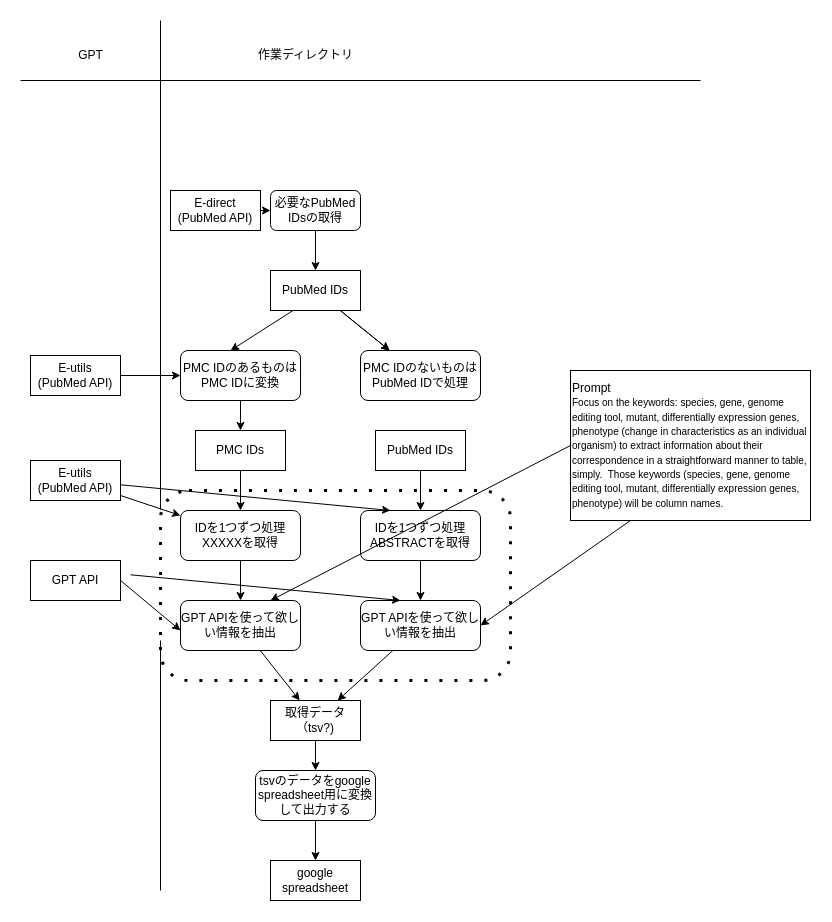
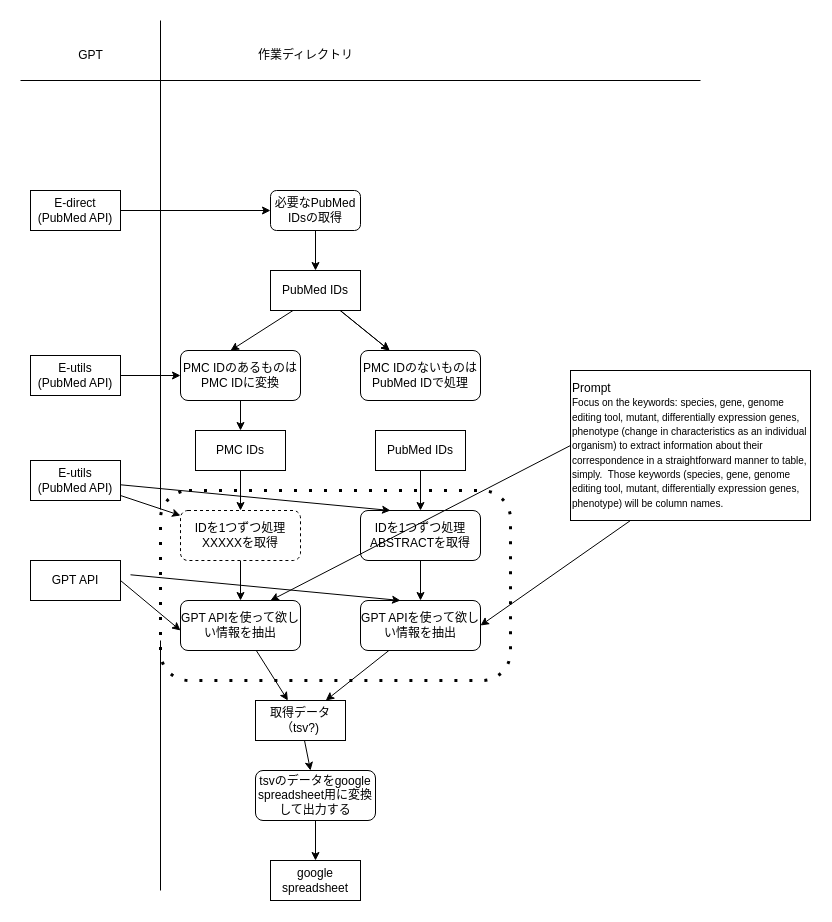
(216, 211) -> (76, 211)
(241, 536) -> (241, 536)
(316, 721) -> (301, 721)
